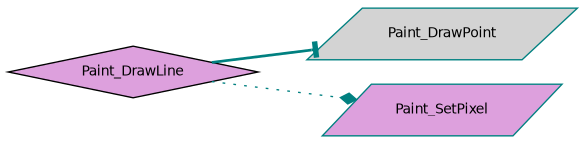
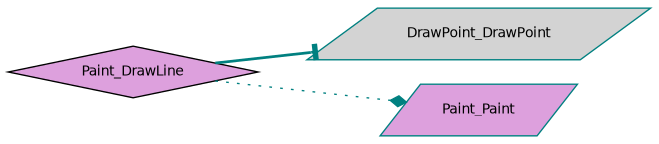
(442, 34) -> (479, 34)
(442, 110) -> (479, 110)
